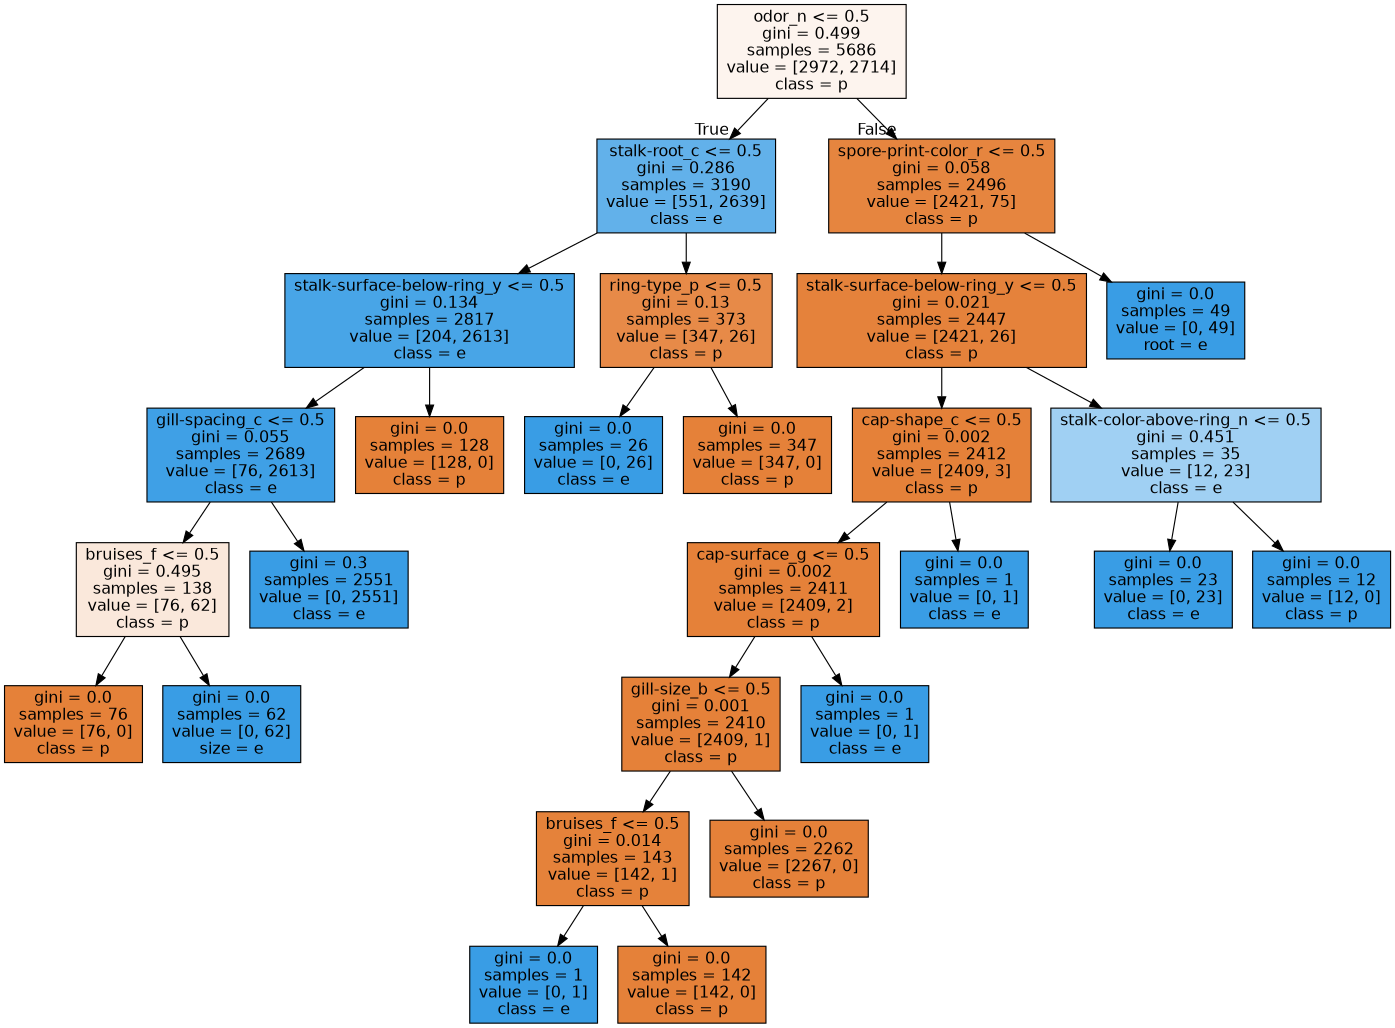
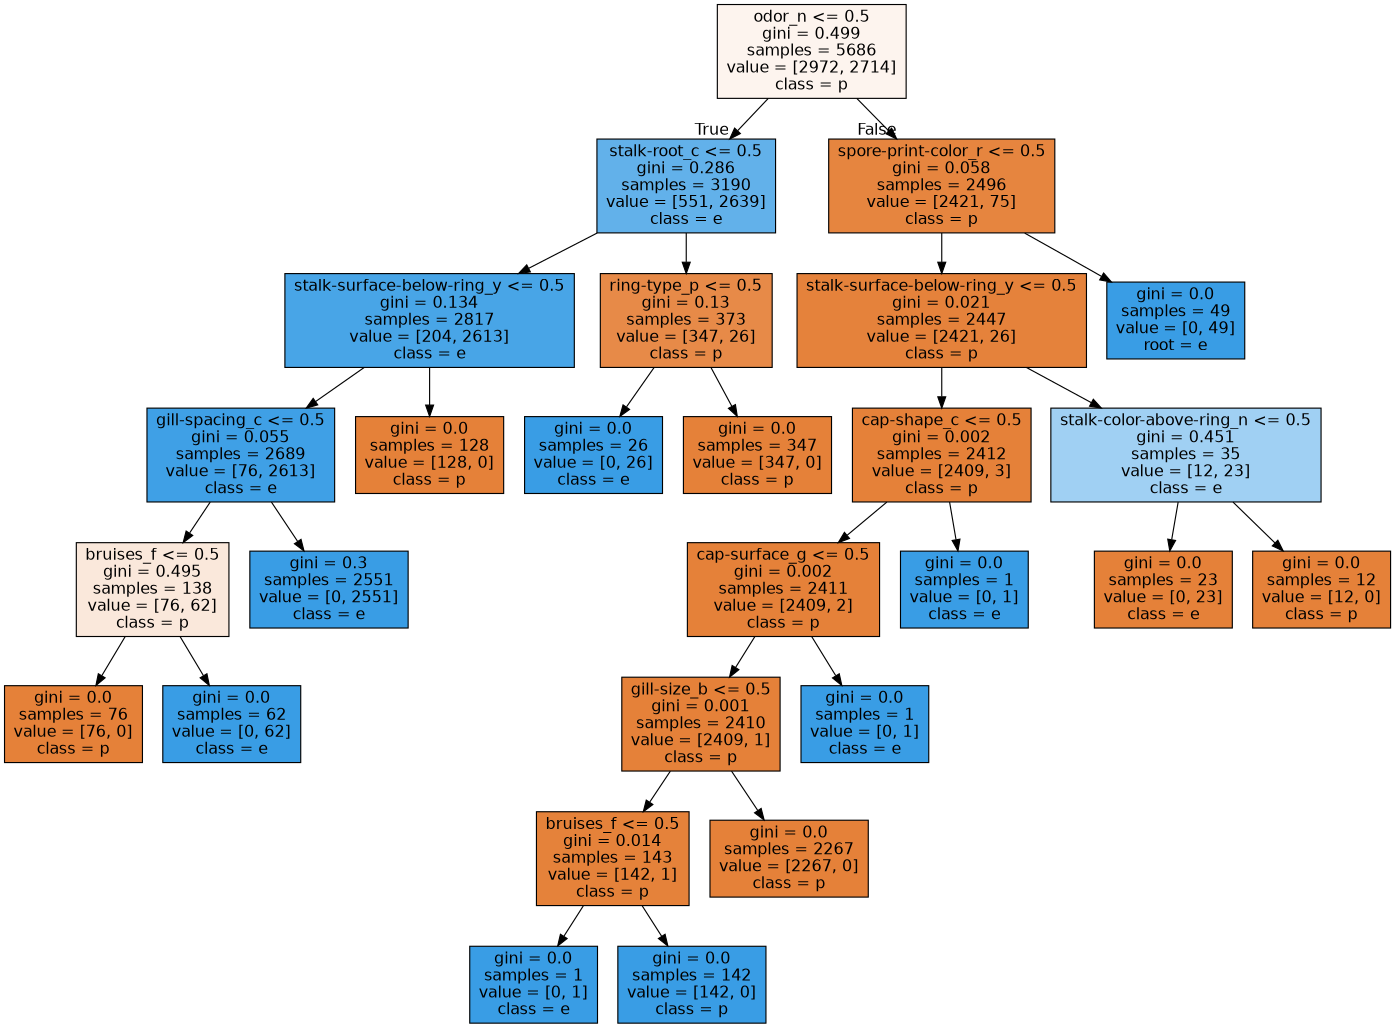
(1163, 590) -> (1163, 590)
(1322, 590) -> (1322, 590)
(232, 724) -> (232, 724)
(789, 859) -> (789, 859)
(692, 985) -> (692, 985)
